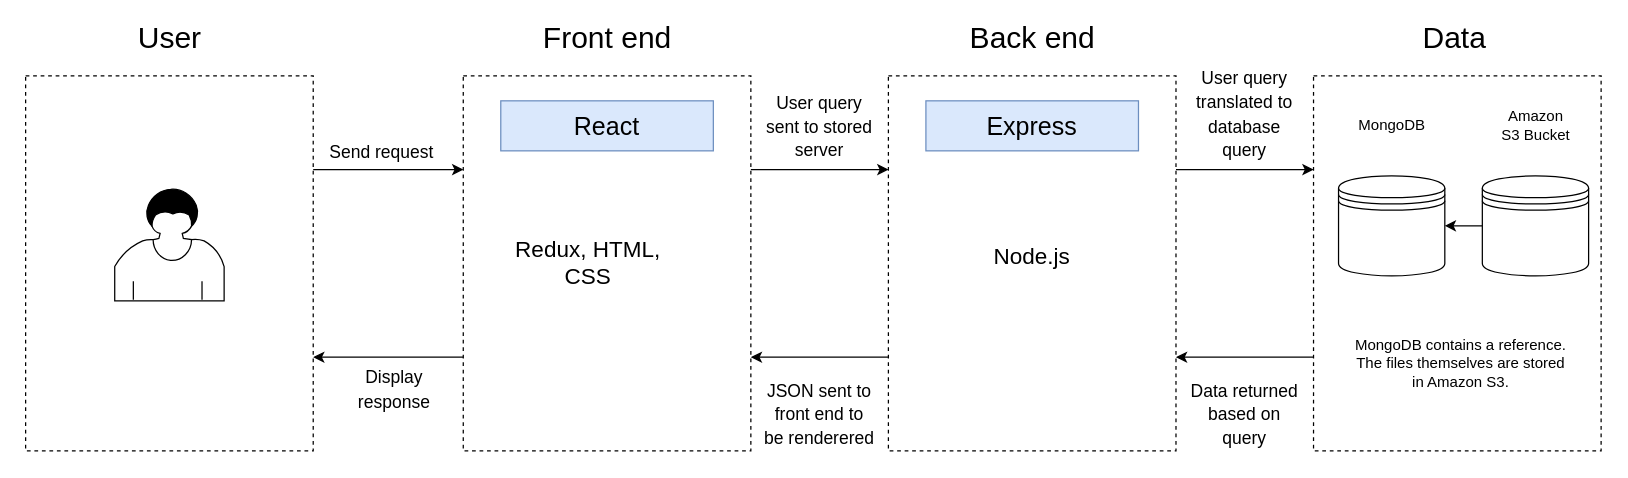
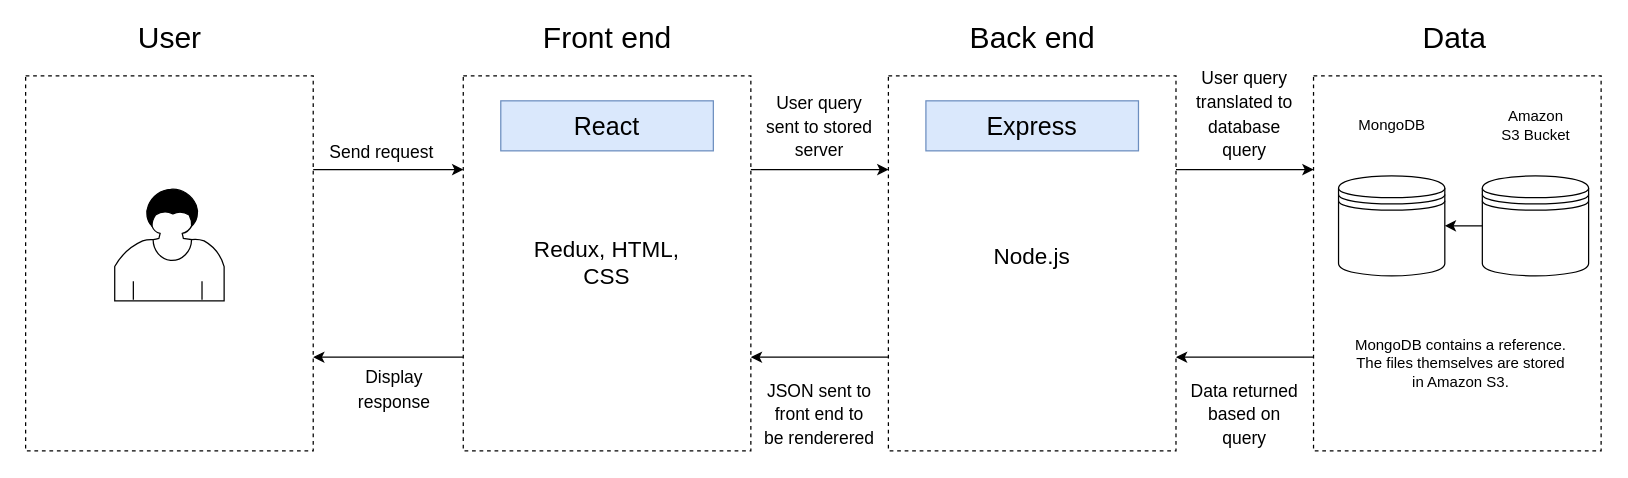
(588, 263) -> (607, 263)
